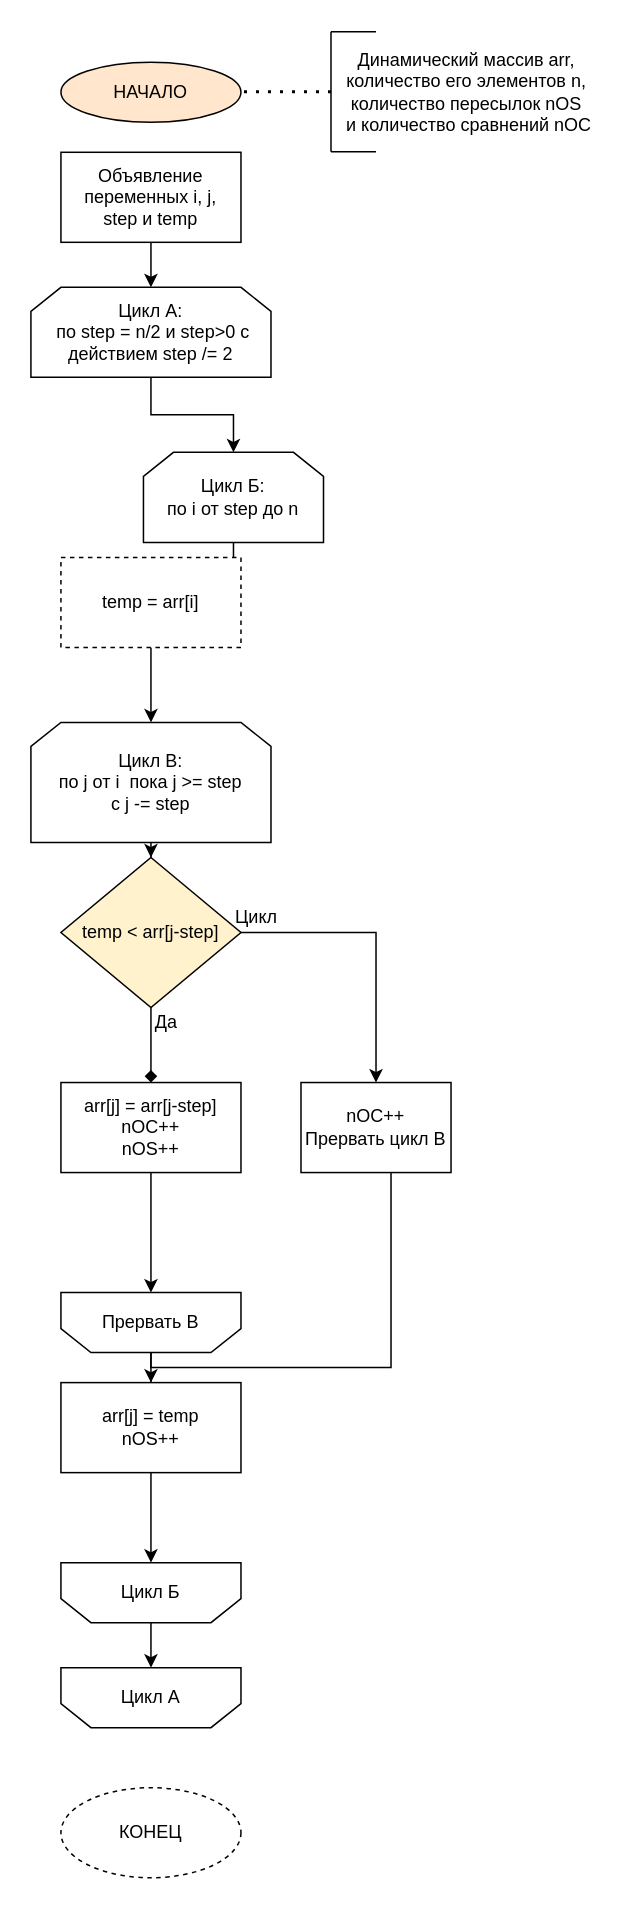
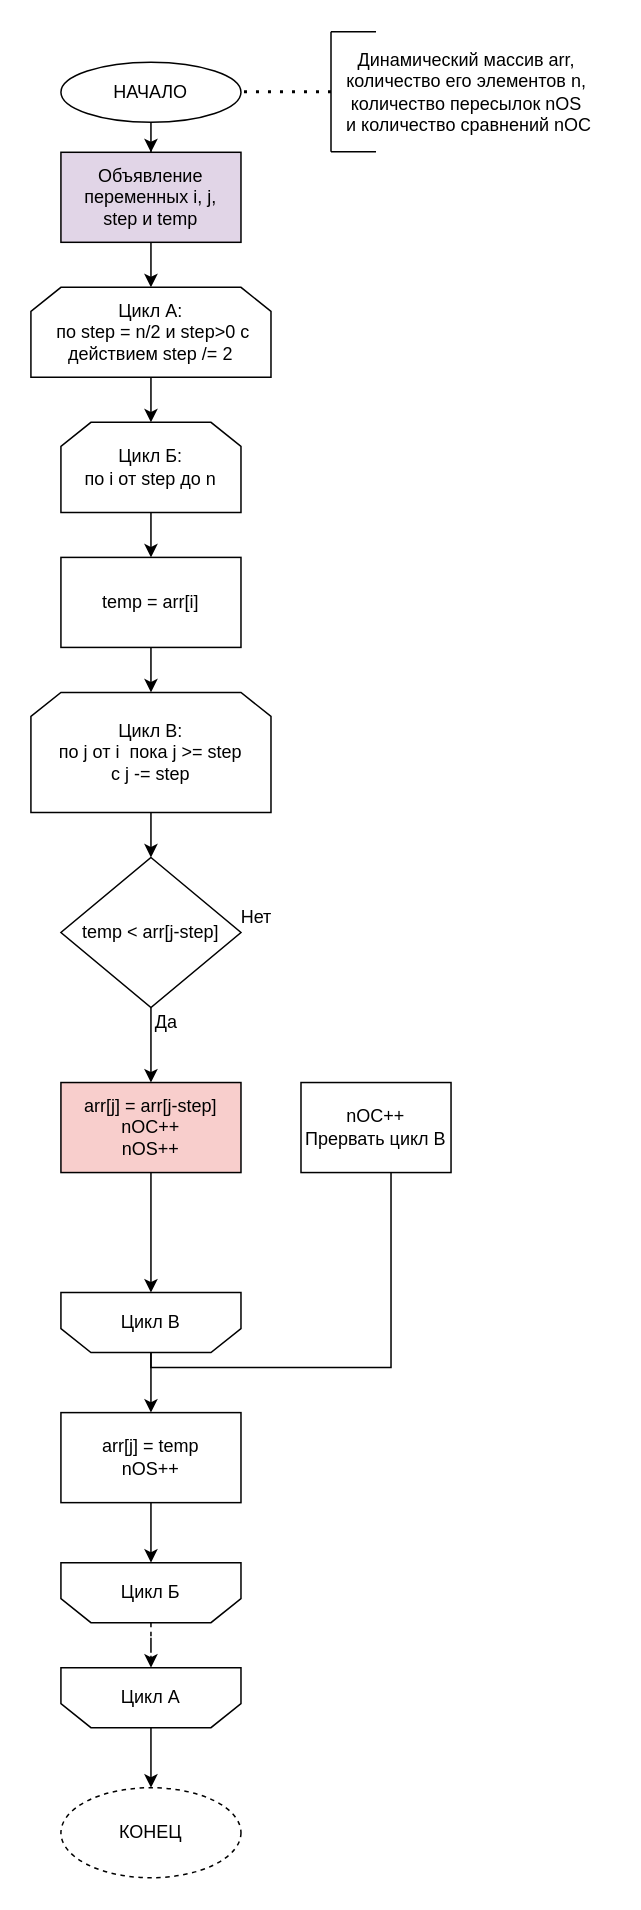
(151, 92) -> (151, 92)
none -> (151, 142)
(151, 197) -> (151, 197)
(233, 497) -> (151, 467)
(151, 602) -> (151, 602)
(151, 782) -> (151, 752)
(257, 917) -> (257, 917)
(151, 932) -> (151, 932)
(376, 934) -> none
(151, 1070) -> (151, 1071)
(151, 1127) -> (151, 1127)
(151, 1322) -> (151, 1322)
(151, 1427) -> (151, 1457)
(151, 1632) -> (151, 1632)
none -> (151, 1752)
